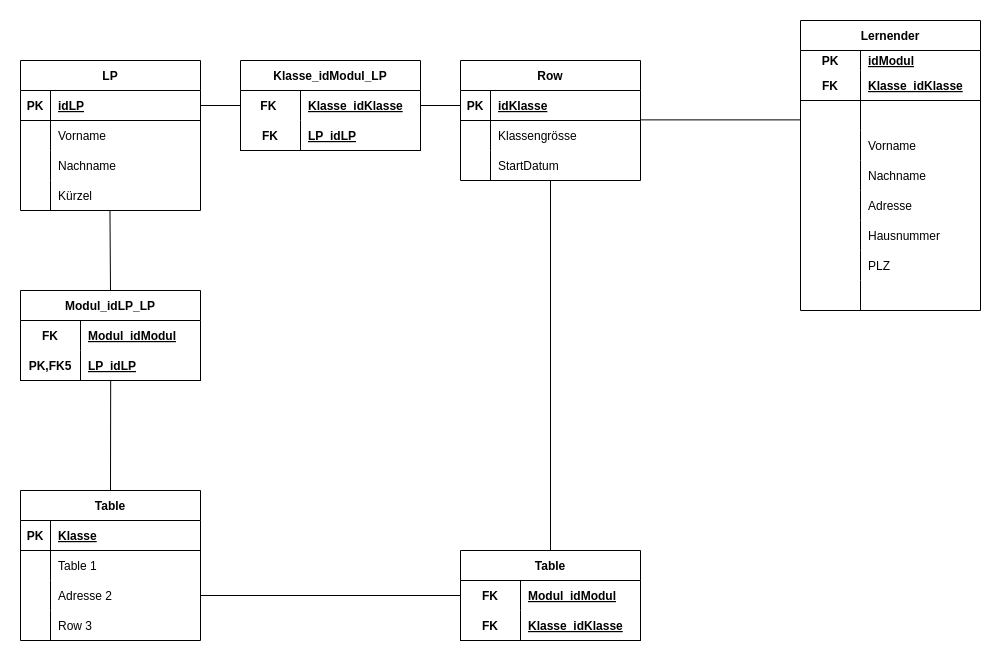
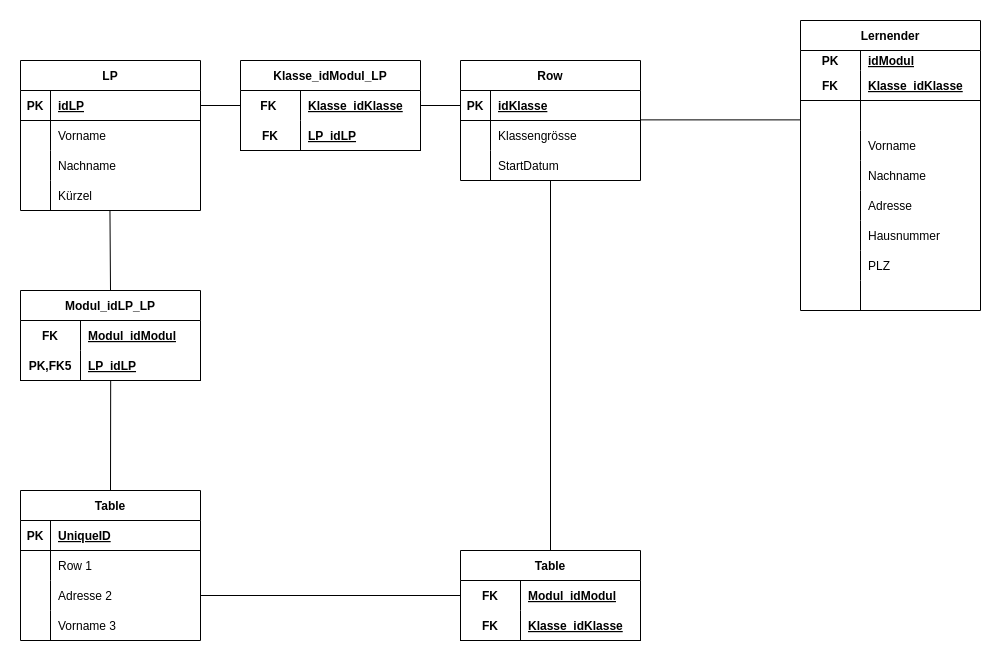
(77, 536) -> (83, 536)
(78, 566) -> (73, 566)
(73, 626) -> (87, 626)
